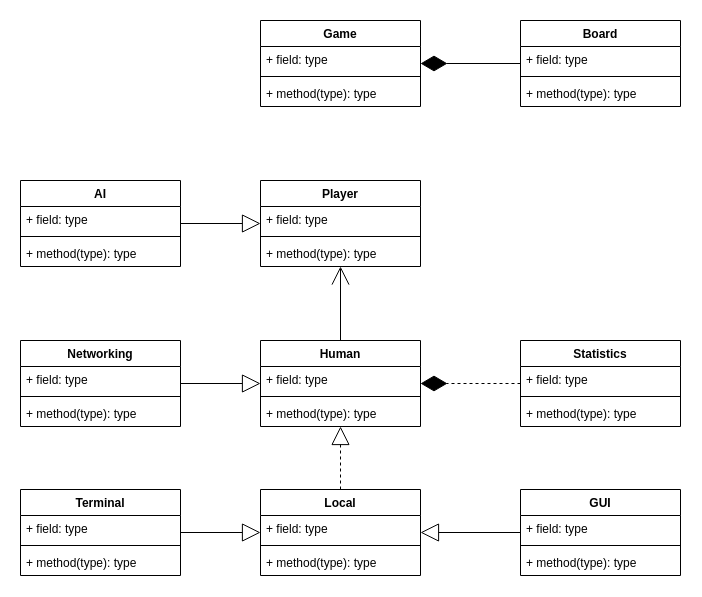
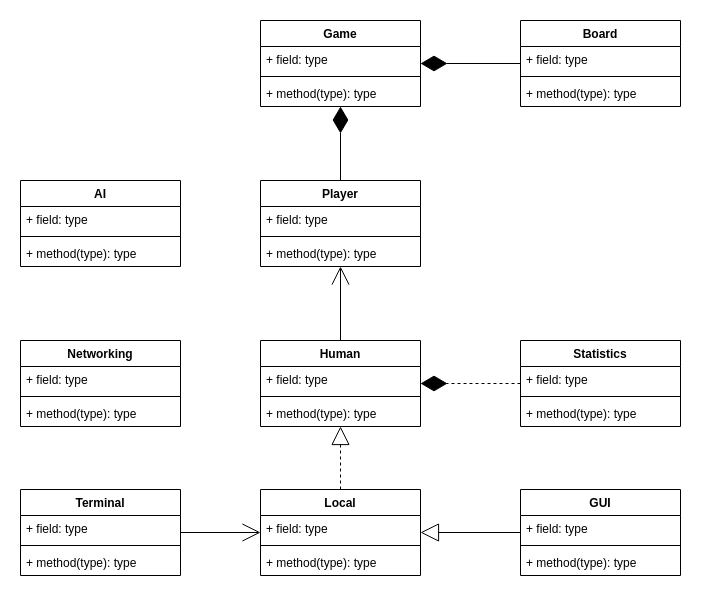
none -> (341, 159)
(212, 224) -> none
(212, 384) -> none
(241, 533) -> (249, 533)
